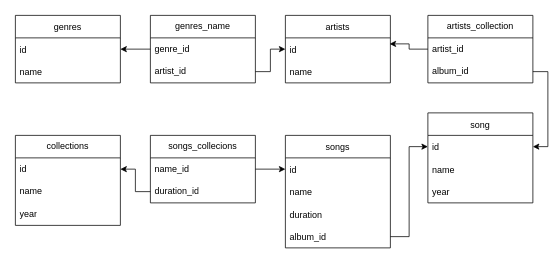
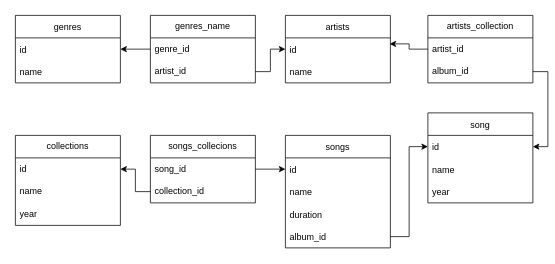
(171, 169) -> (171, 169)
(180, 192) -> (183, 192)
